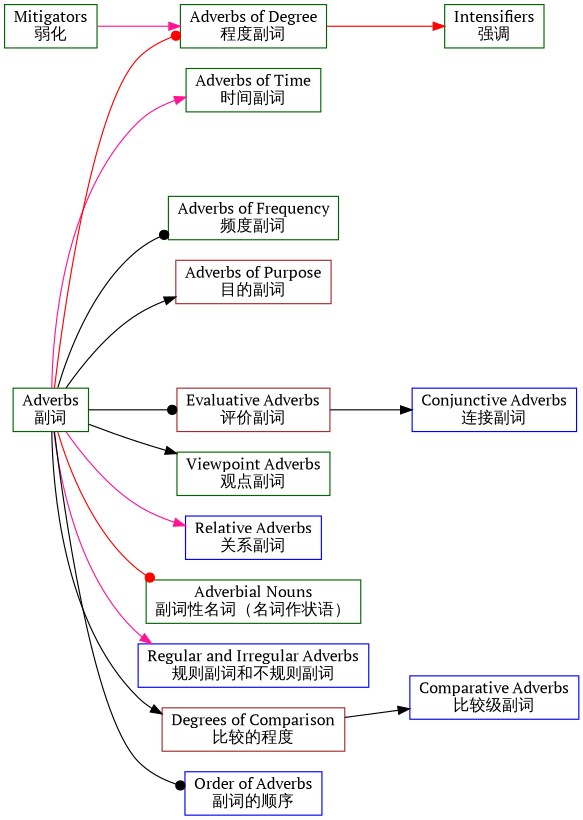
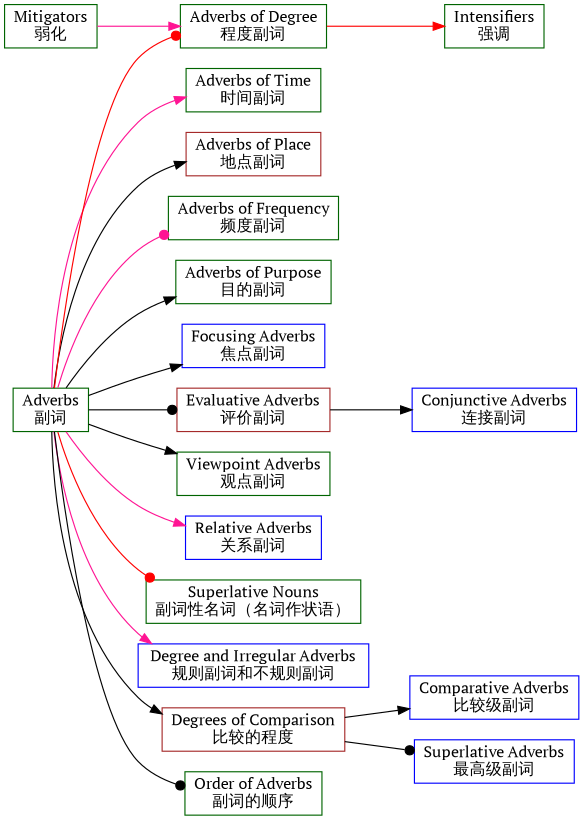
none -> (253, 154)
(253, 282) -> (253, 282)
(95, 302) -> (95, 302)
none -> (253, 346)
(253, 602) -> (253, 602)
(253, 666) -> (253, 666)
none -> (494, 761)
(253, 793) -> (253, 793)
